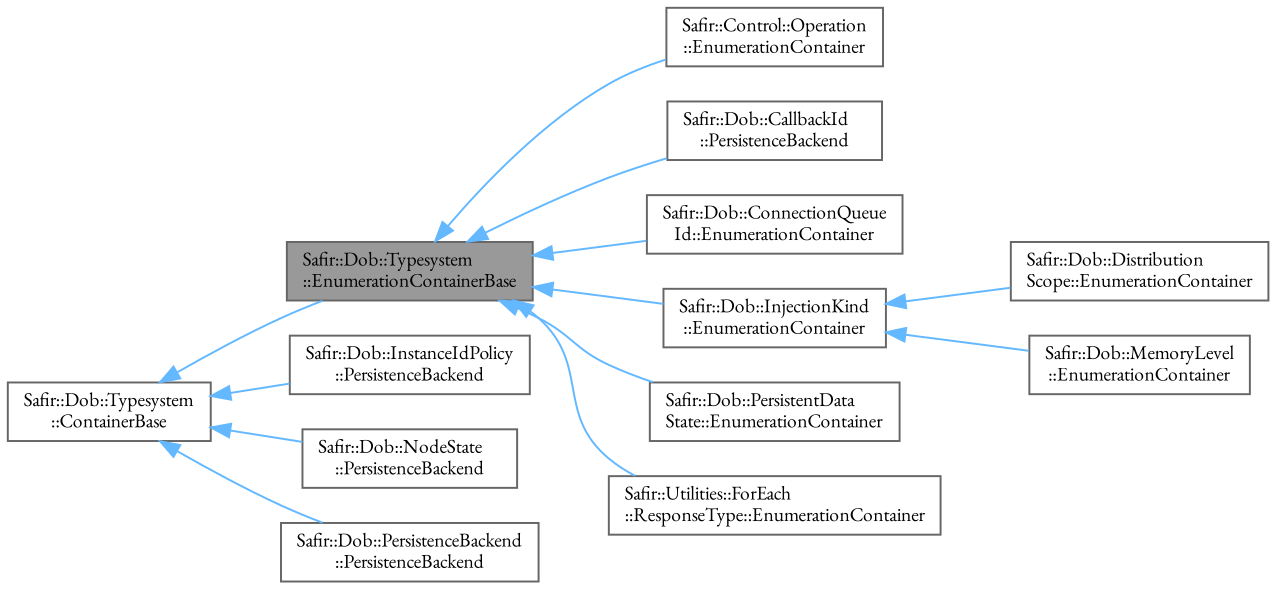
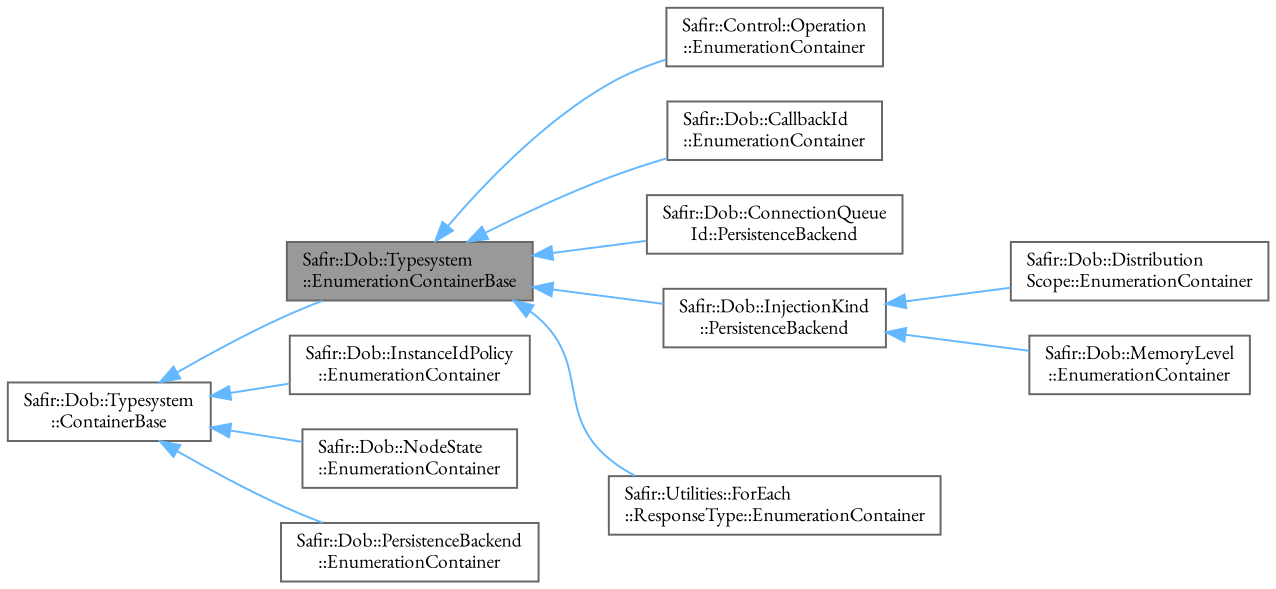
(775, 131) -> (775, 131)
(775, 224) -> (775, 224)
(775, 318) -> (775, 318)
(410, 365) -> (410, 365)
(775, 412) -> none
(410, 459) -> (410, 459)
(410, 552) -> (410, 552)
